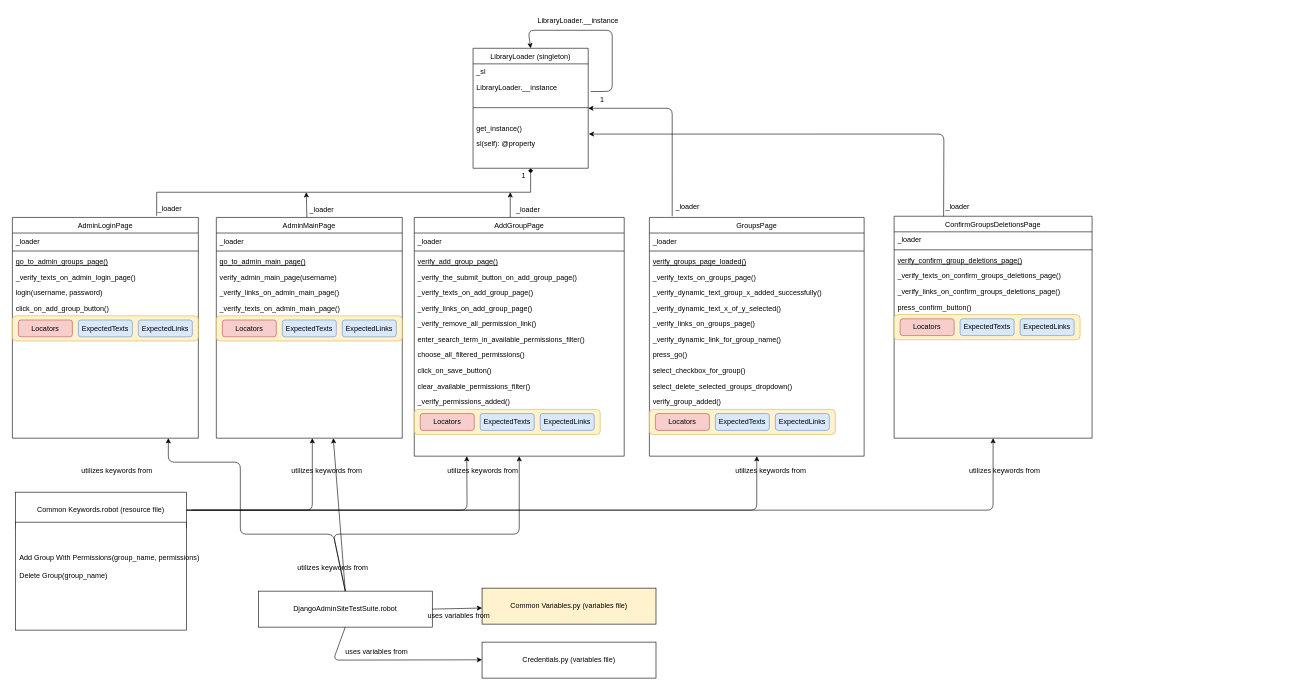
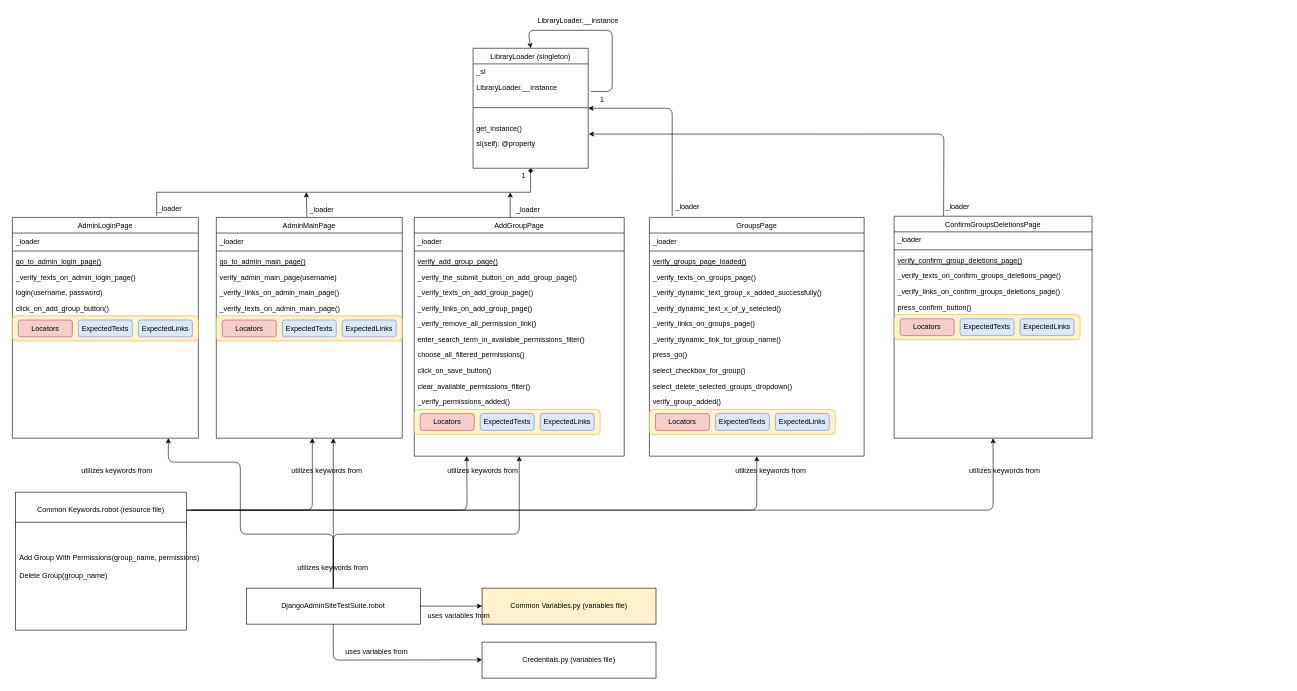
(65, 262) -> (61, 262)
(345, 609) -> (333, 606)
